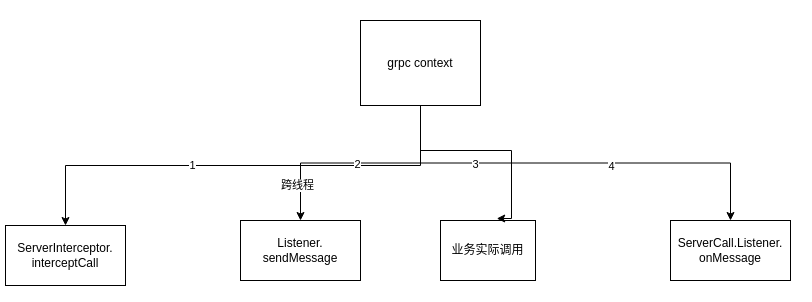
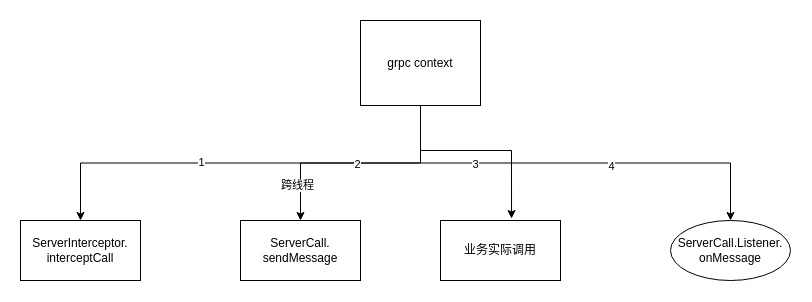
(301, 251) -> (301, 251)
(488, 251) -> (501, 251)
(731, 251) -> (731, 251)
(66, 256) -> (81, 251)
